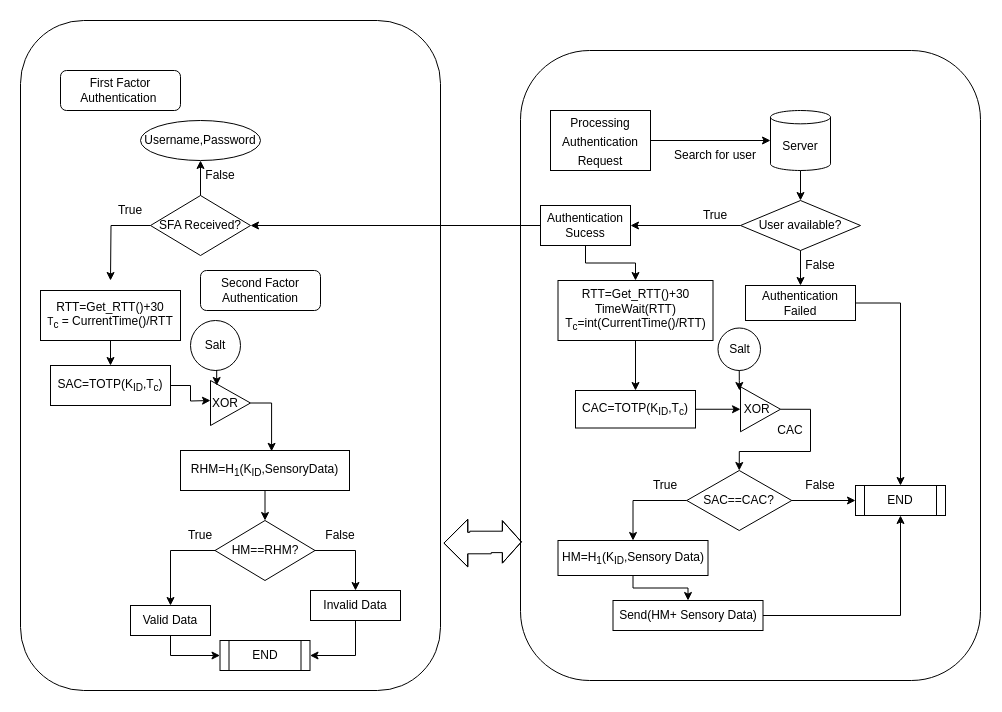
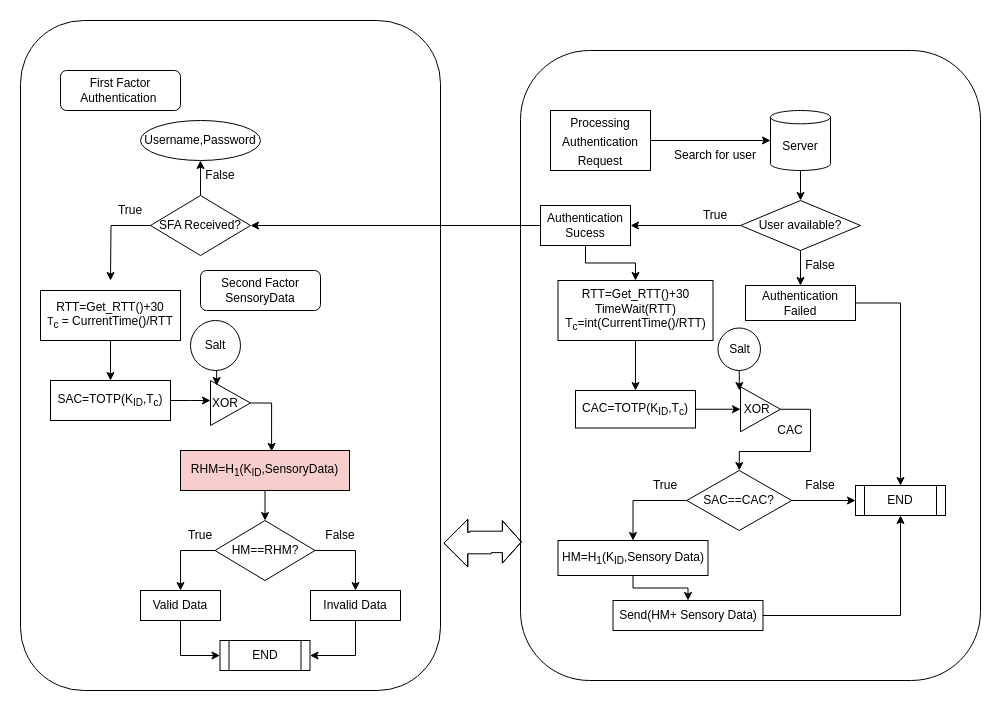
(261, 291) -> (261, 291)
(111, 386) -> (111, 401)
(265, 471) -> (265, 471)
(171, 621) -> (181, 606)
